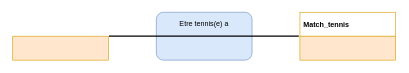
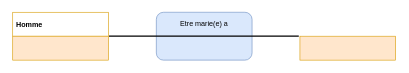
none -> (60, 24)
(204, 24) -> (204, 24)
(348, 24) -> none
